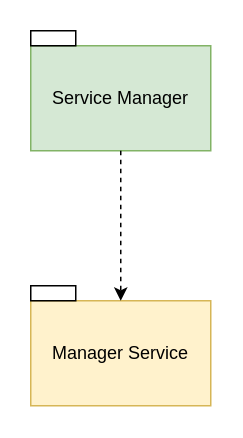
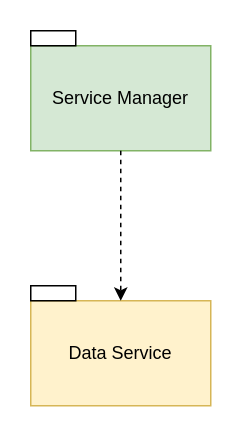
(121, 353) -> (121, 353)
